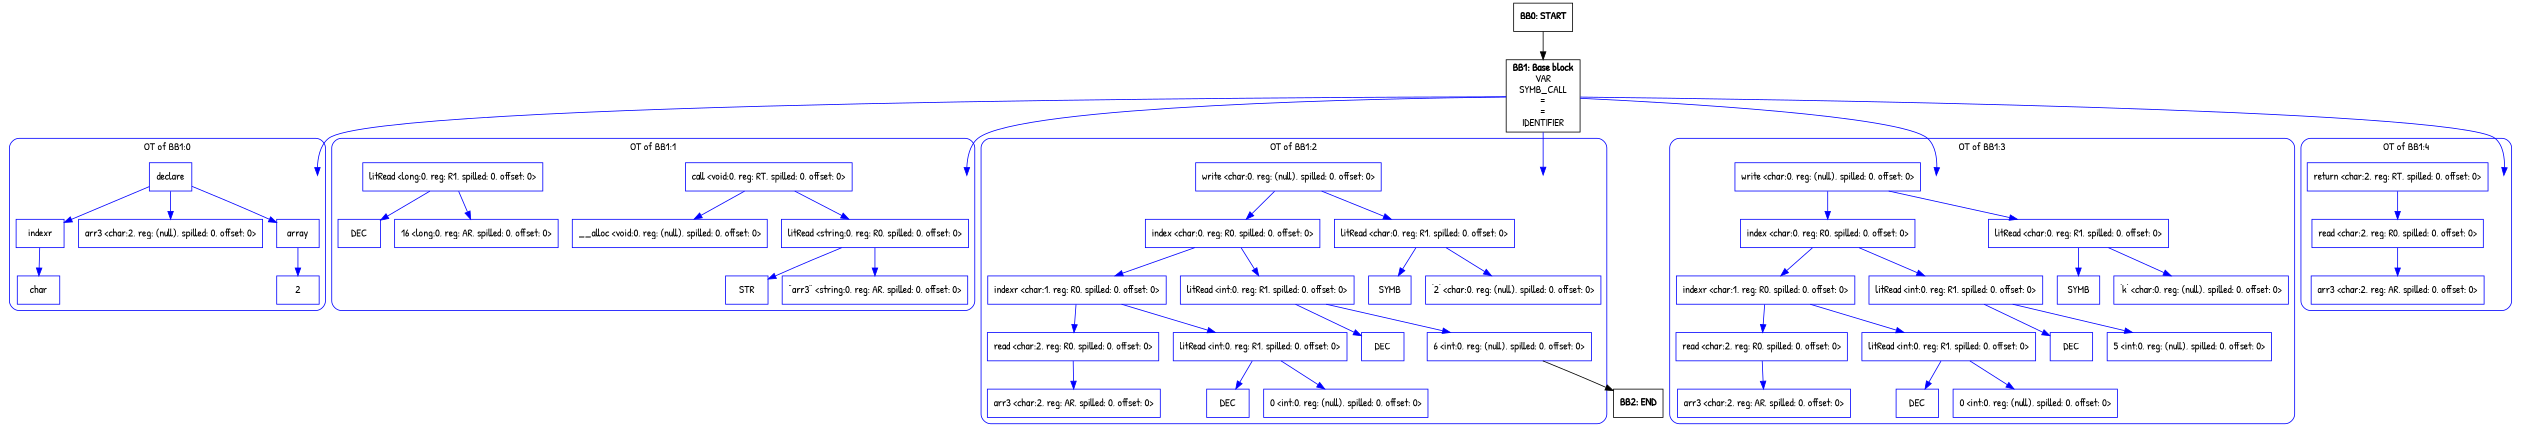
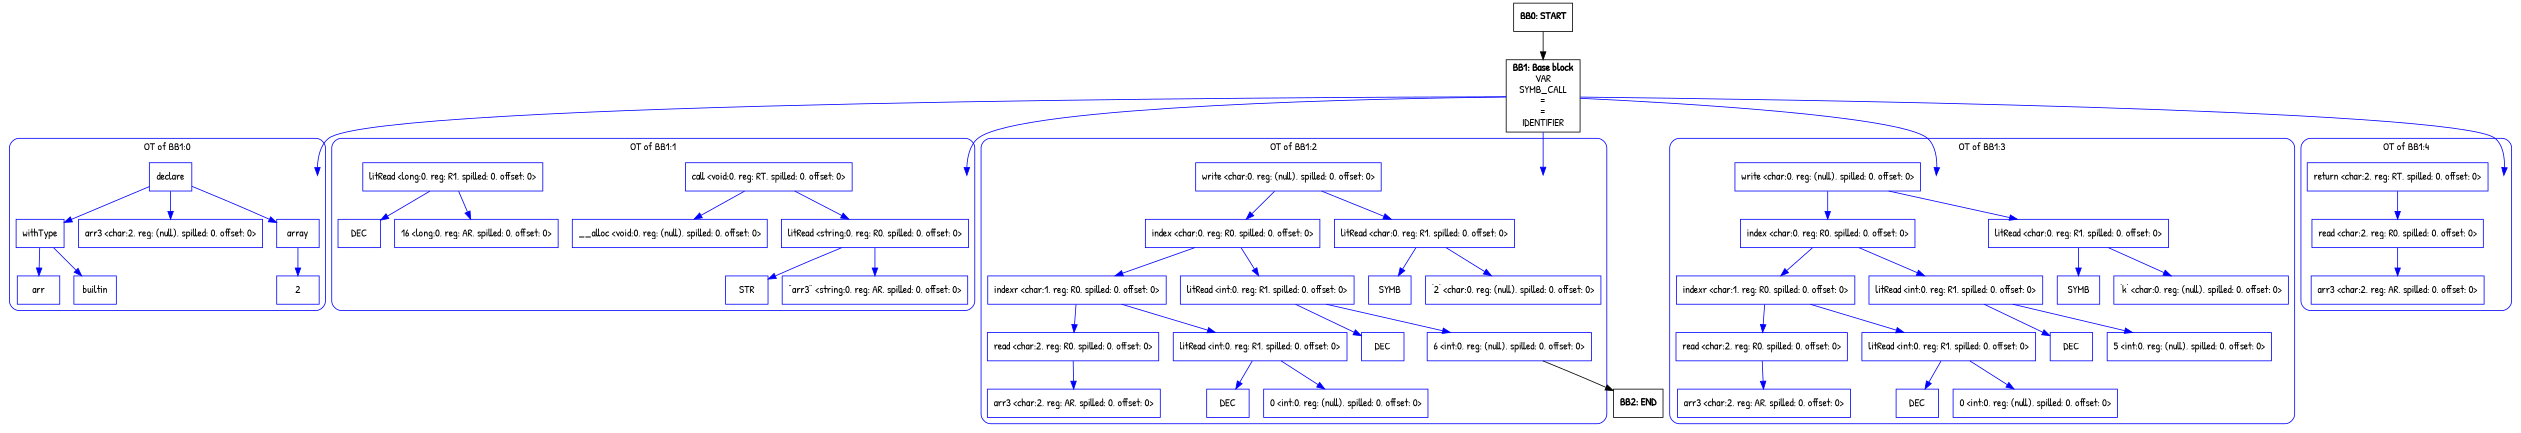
(40, 233) -> (40, 233)
(39, 290) -> (39, 290)
none -> (95, 290)
